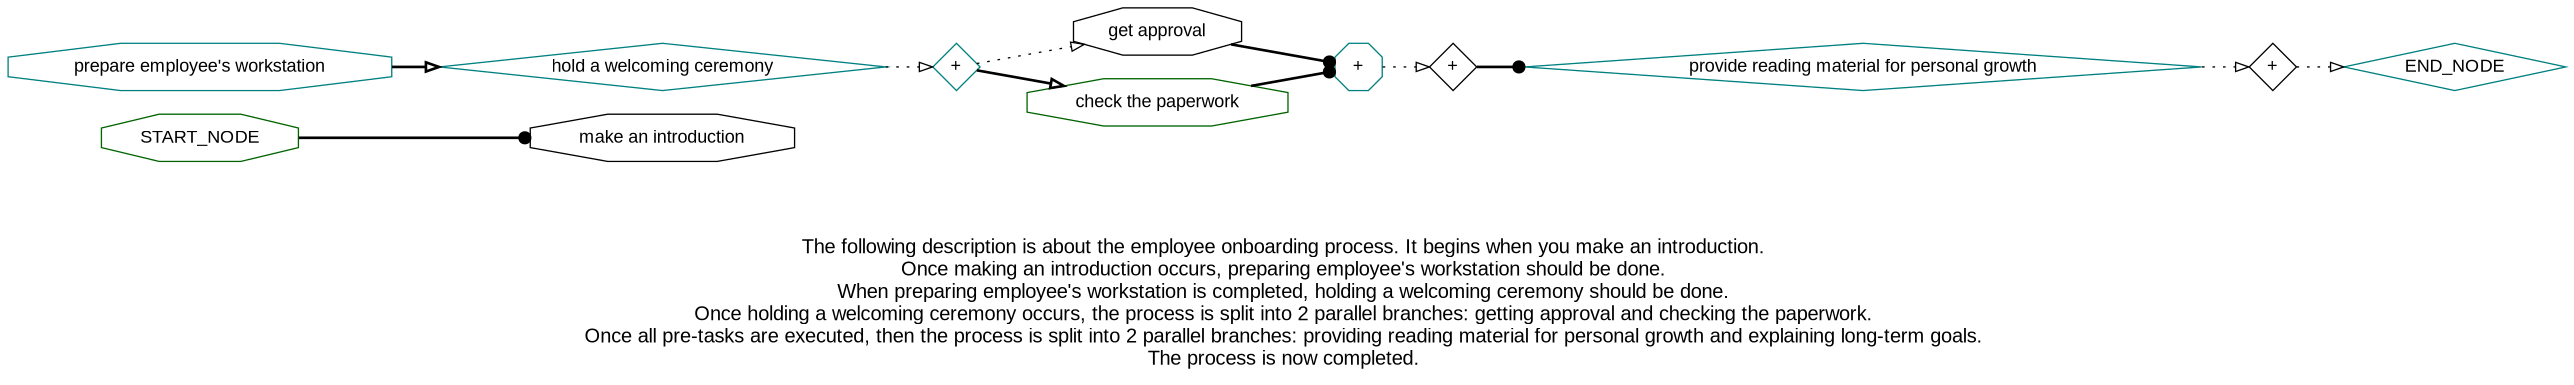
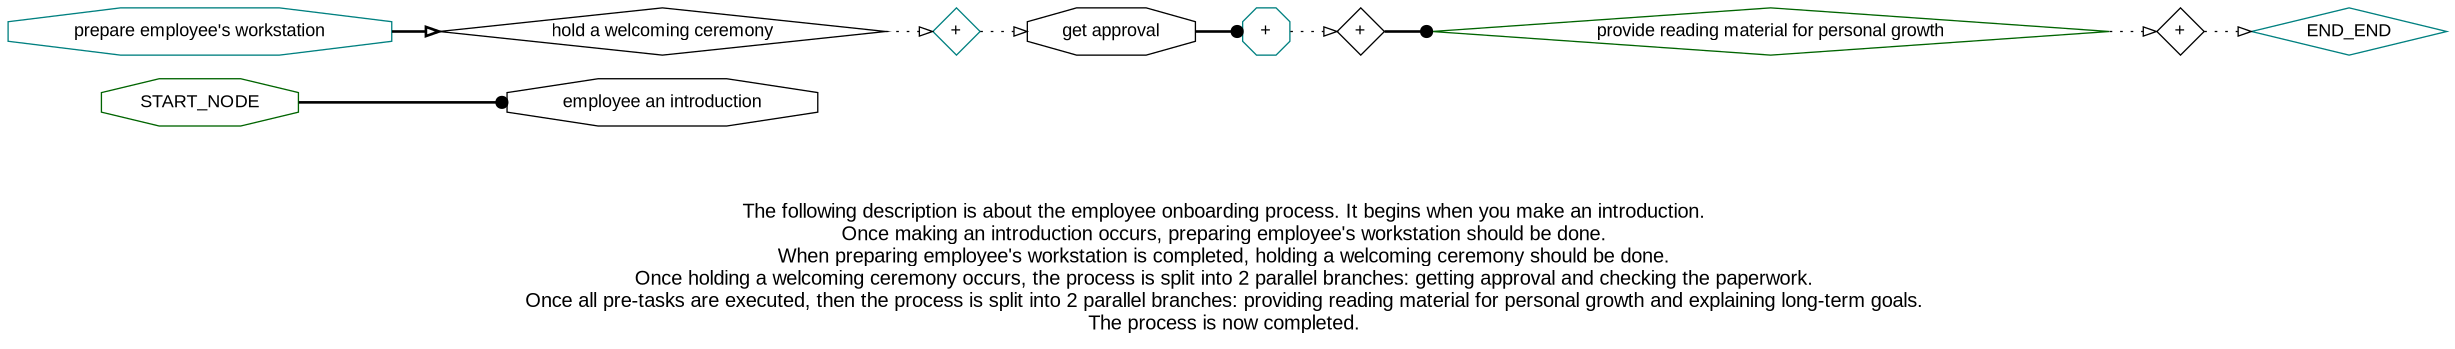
(662, 67) -> (662, 32)
(1863, 67) -> (1771, 32)
(2455, 67) -> (2349, 32)
(1158, 102) -> none
(662, 138) -> (662, 102)
